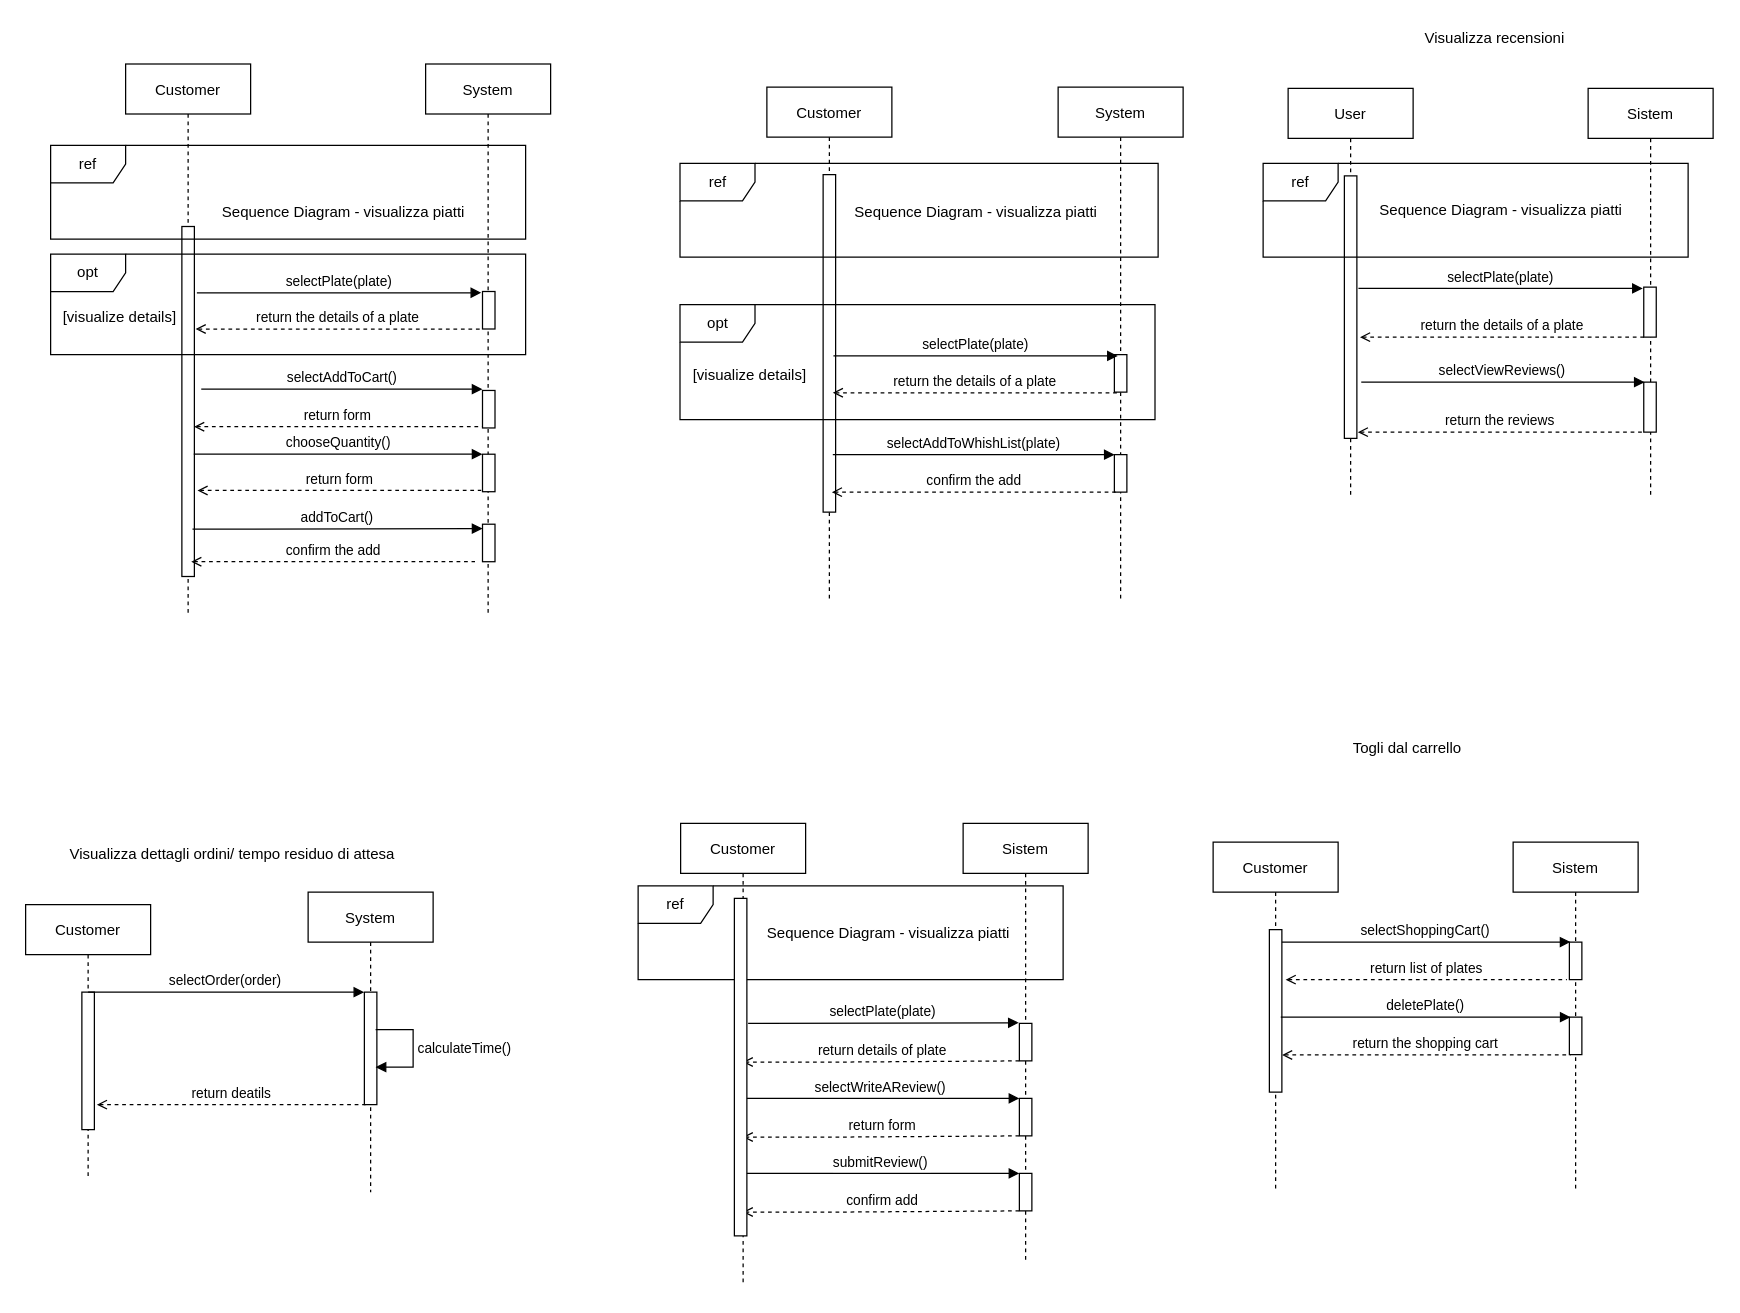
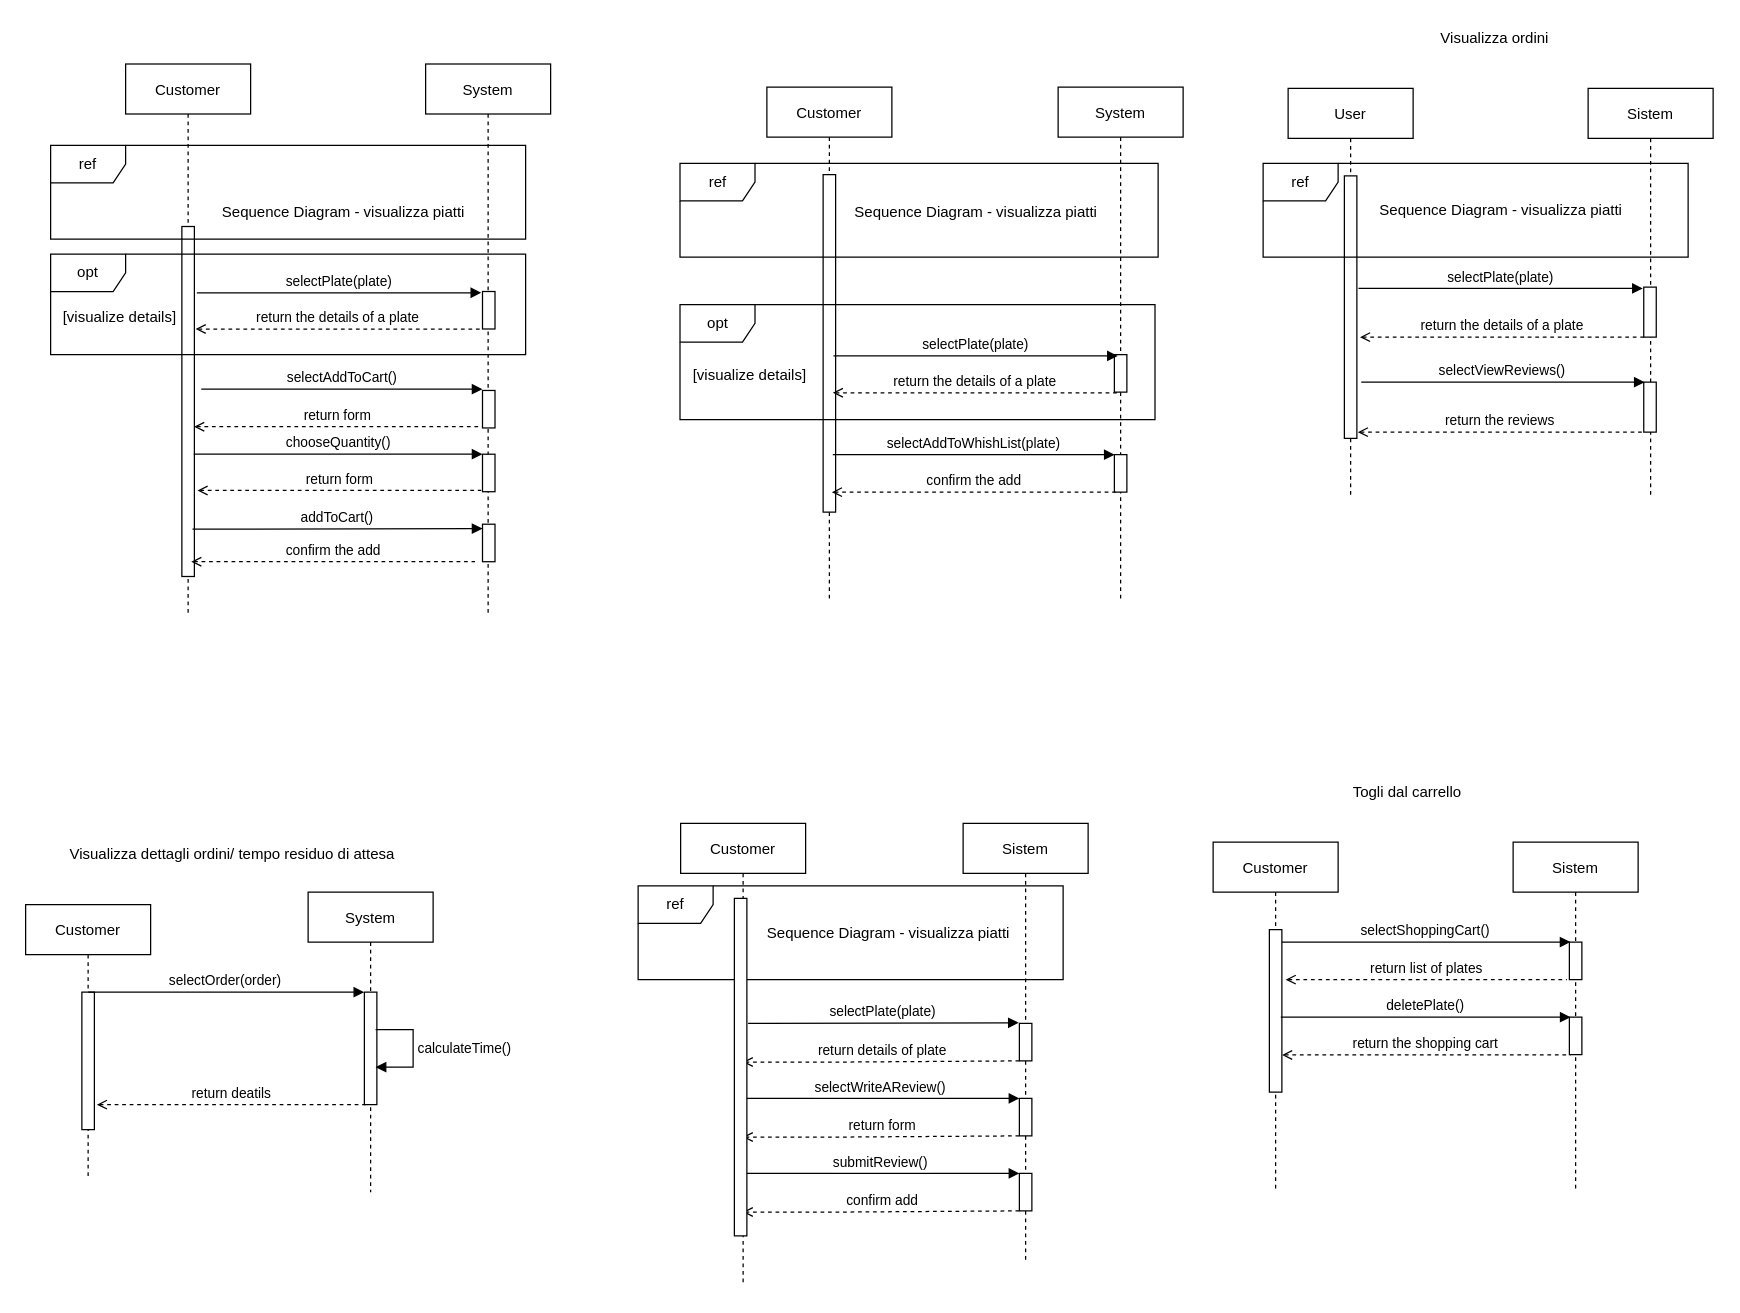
(1495, 38) -> (1495, 38)
(1407, 748) -> (1407, 792)
